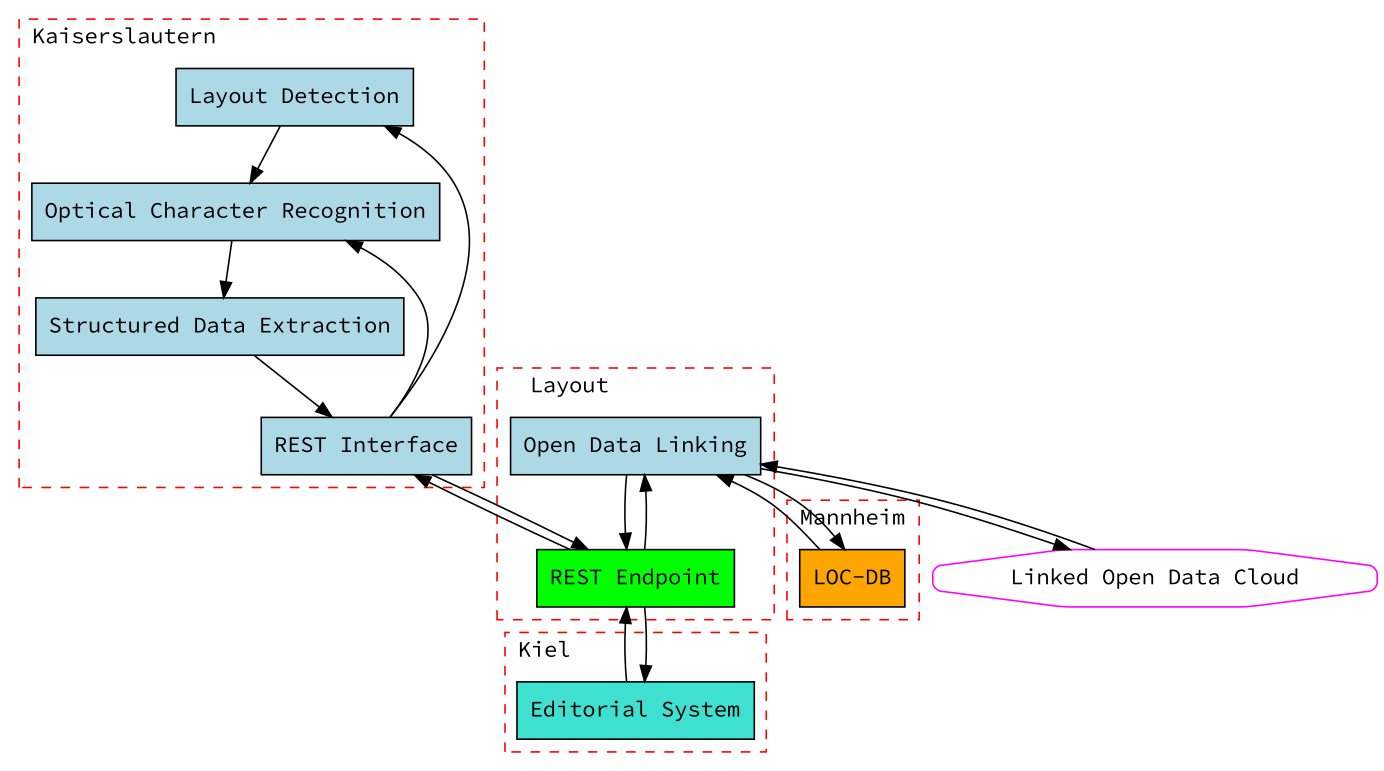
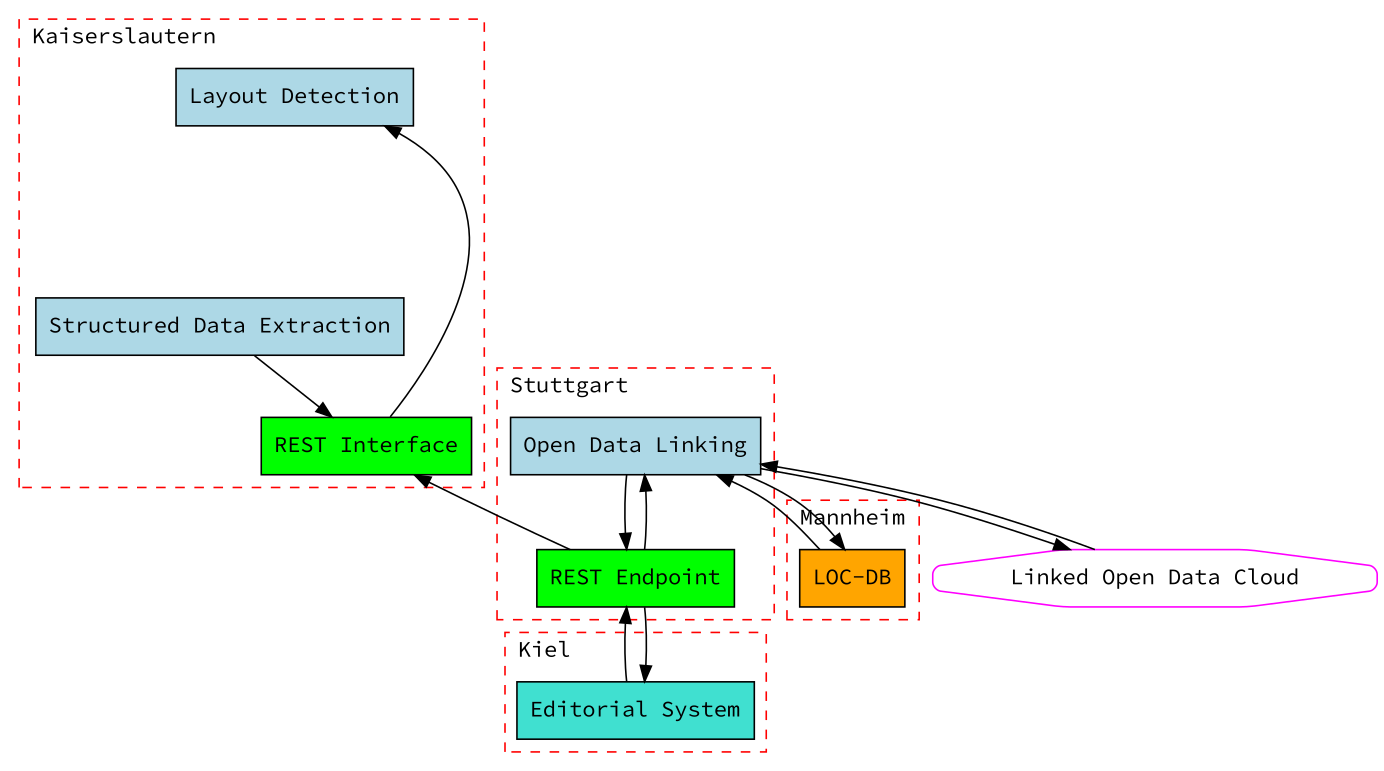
(236, 212) -> none
(570, 386) -> (570, 386)
(366, 446) -> (366, 446)
(503, 508) -> none
